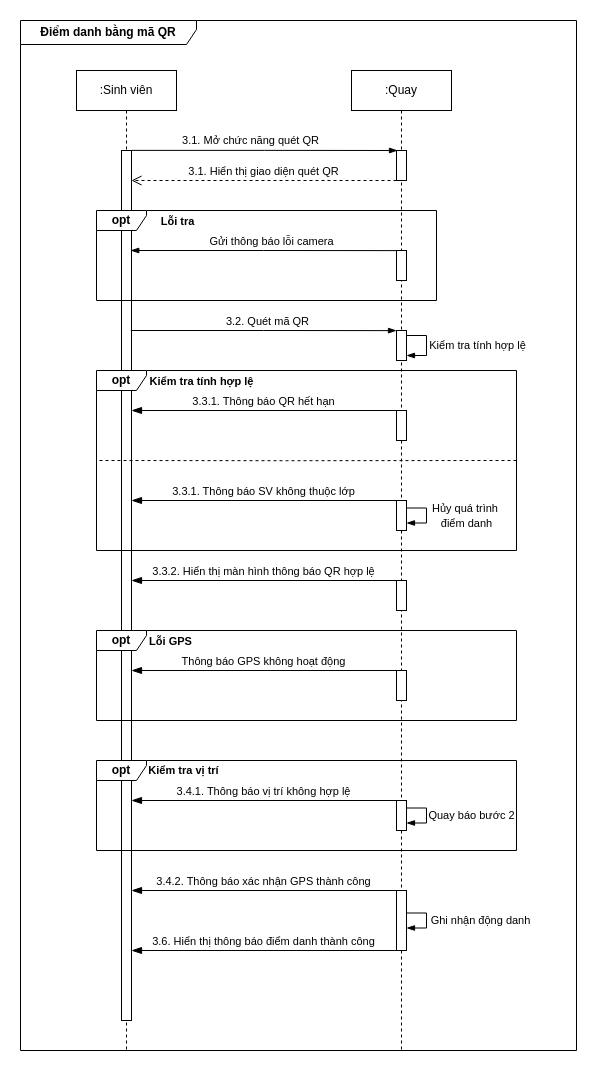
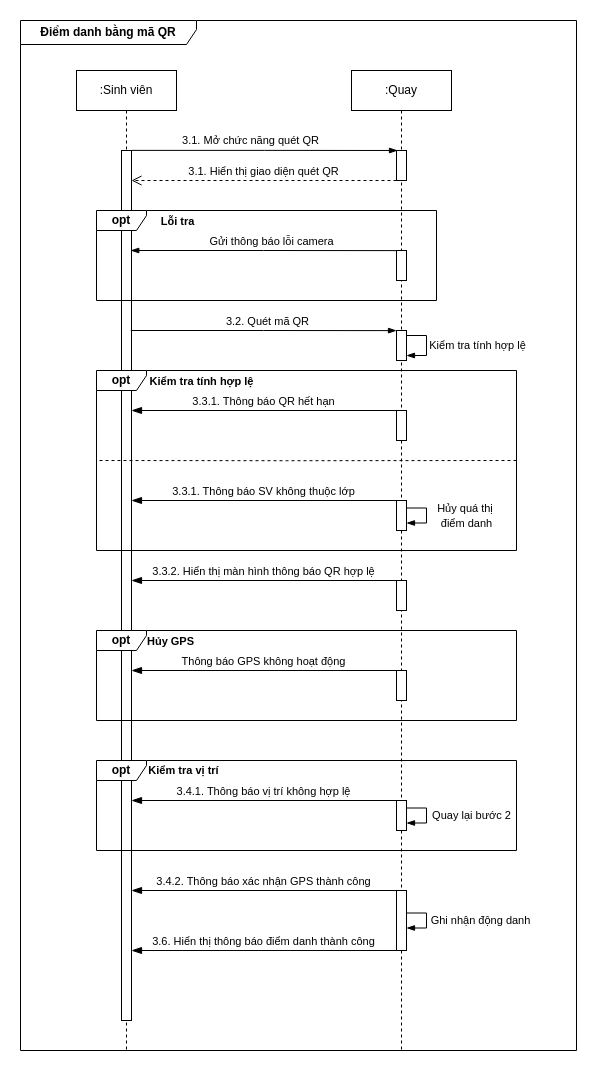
(467, 516) -> (467, 516)
(171, 642) -> (171, 642)
(472, 816) -> (472, 816)
